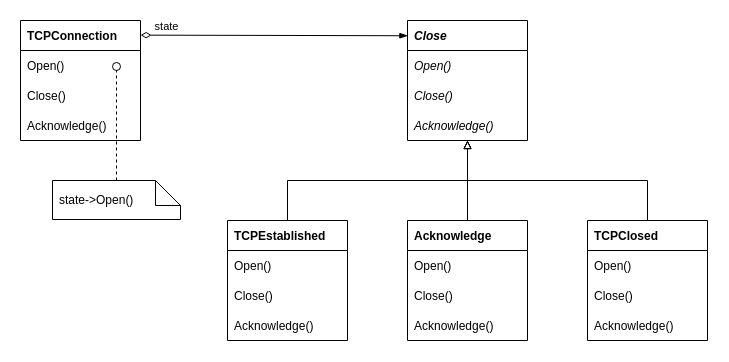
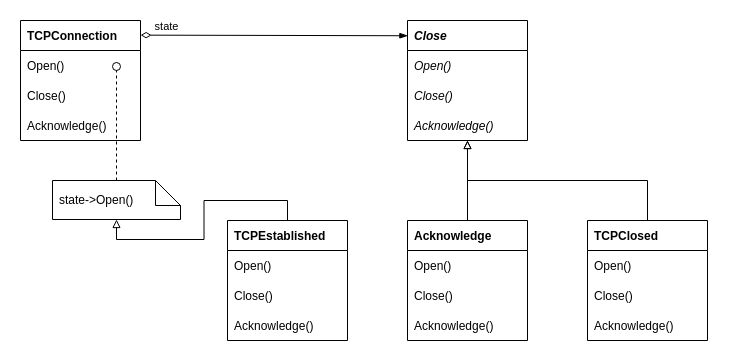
(365, 181) -> (204, 227)
